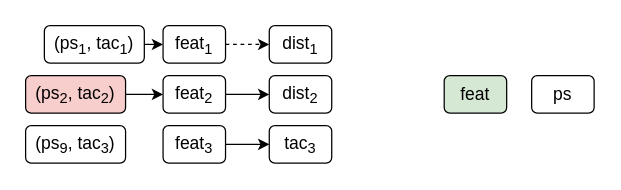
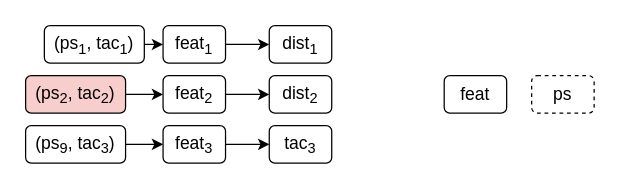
(244, 44) -> (244, 44)
(476, 94) -> (476, 94)
(563, 94) -> (563, 94)
none -> (140, 144)
